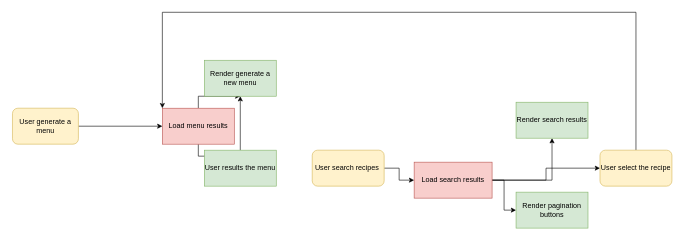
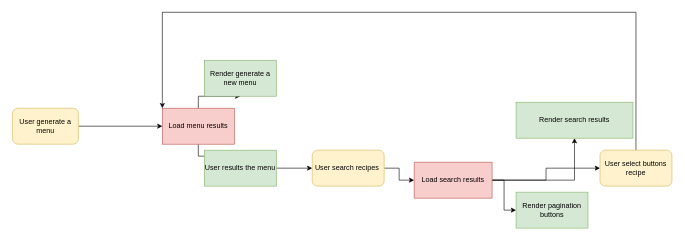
(240, 101) -> (306, 168)
(552, 120) -> (575, 120)
(636, 168) -> (636, 168)
